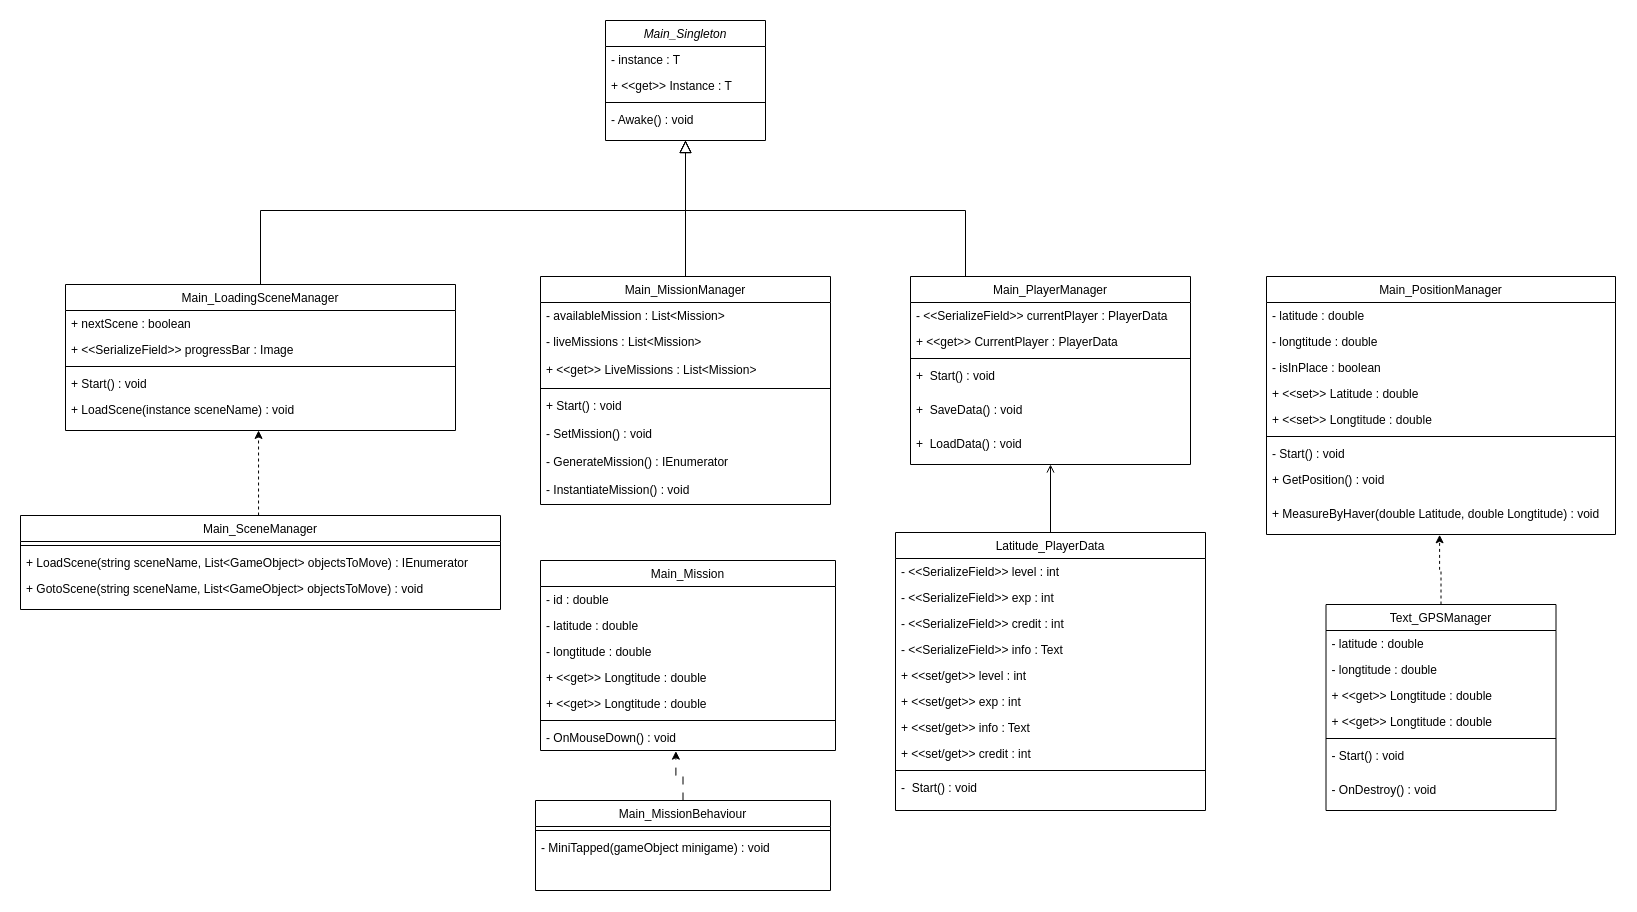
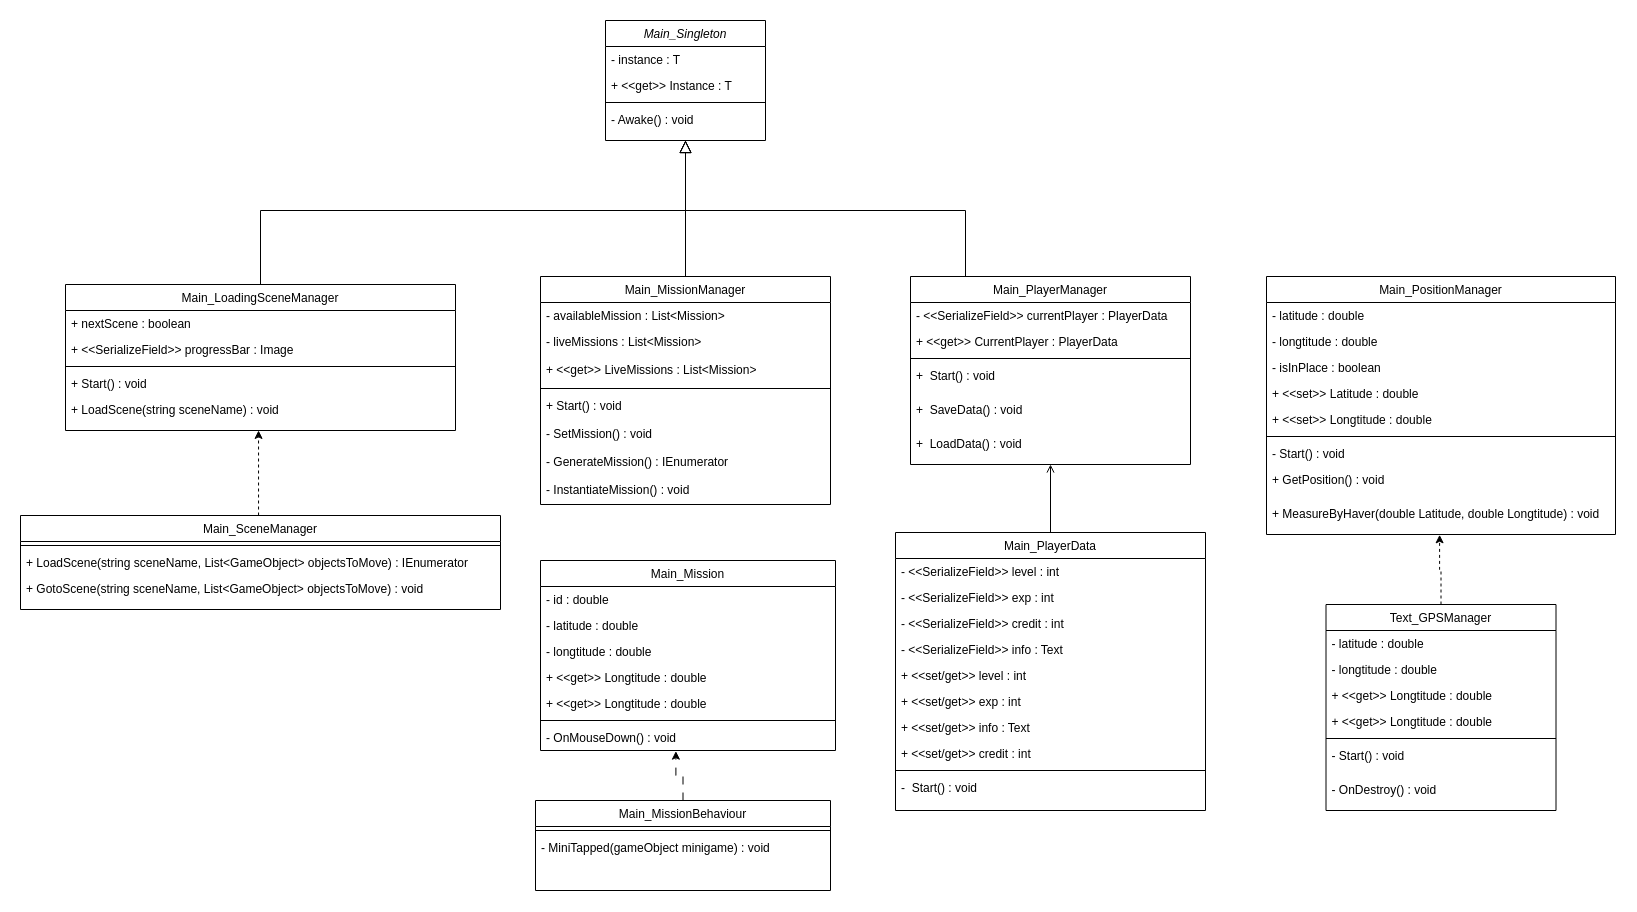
(188, 410) -> (181, 410)
(1050, 546) -> (1050, 546)
